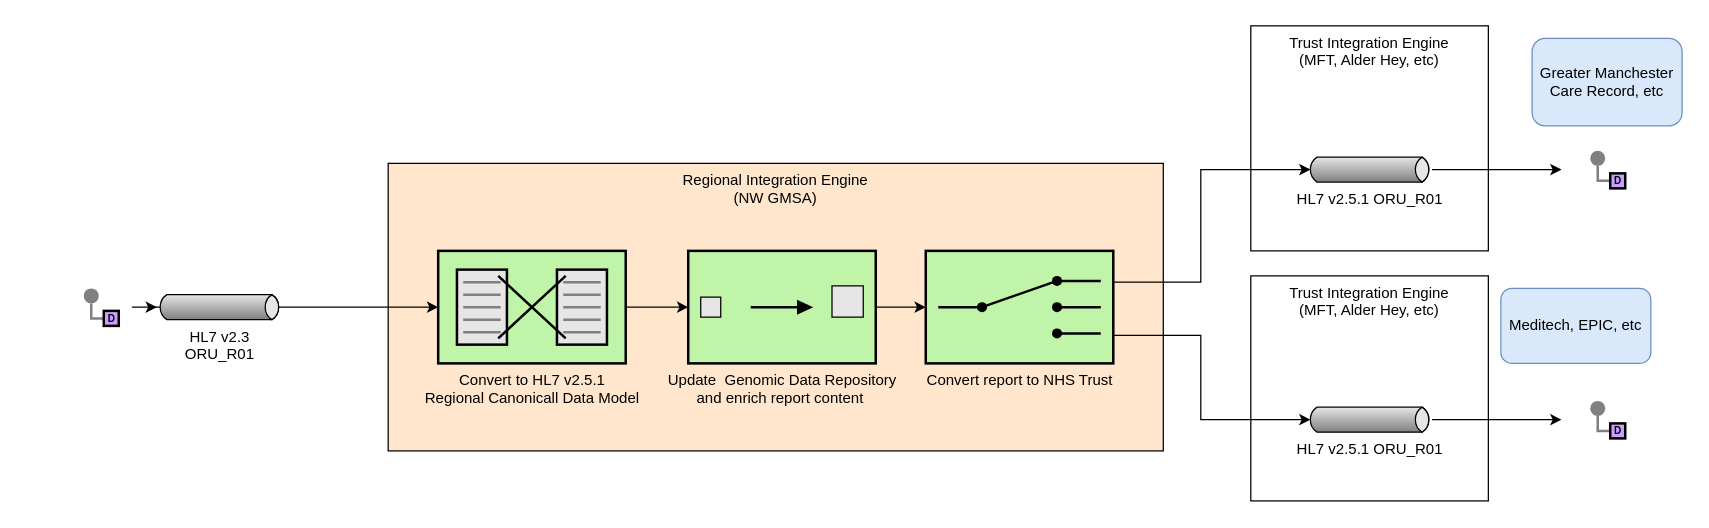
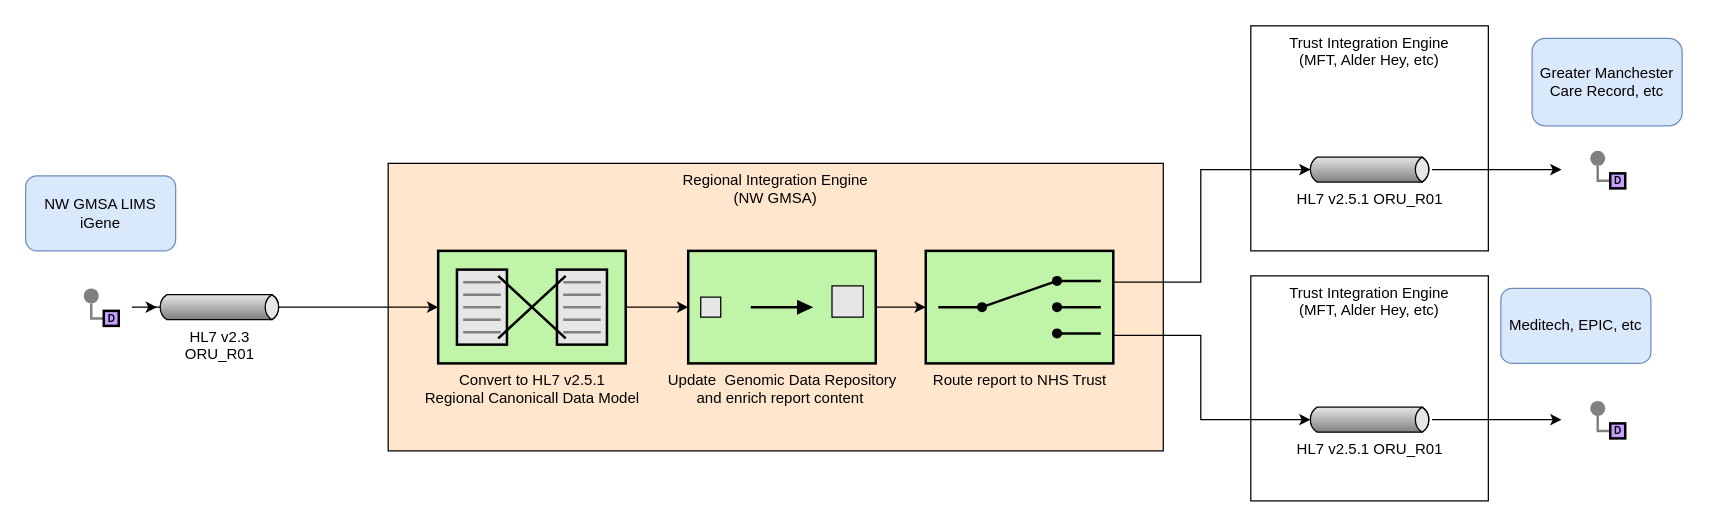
none -> (101, 213)
(1020, 378) -> (1020, 378)
